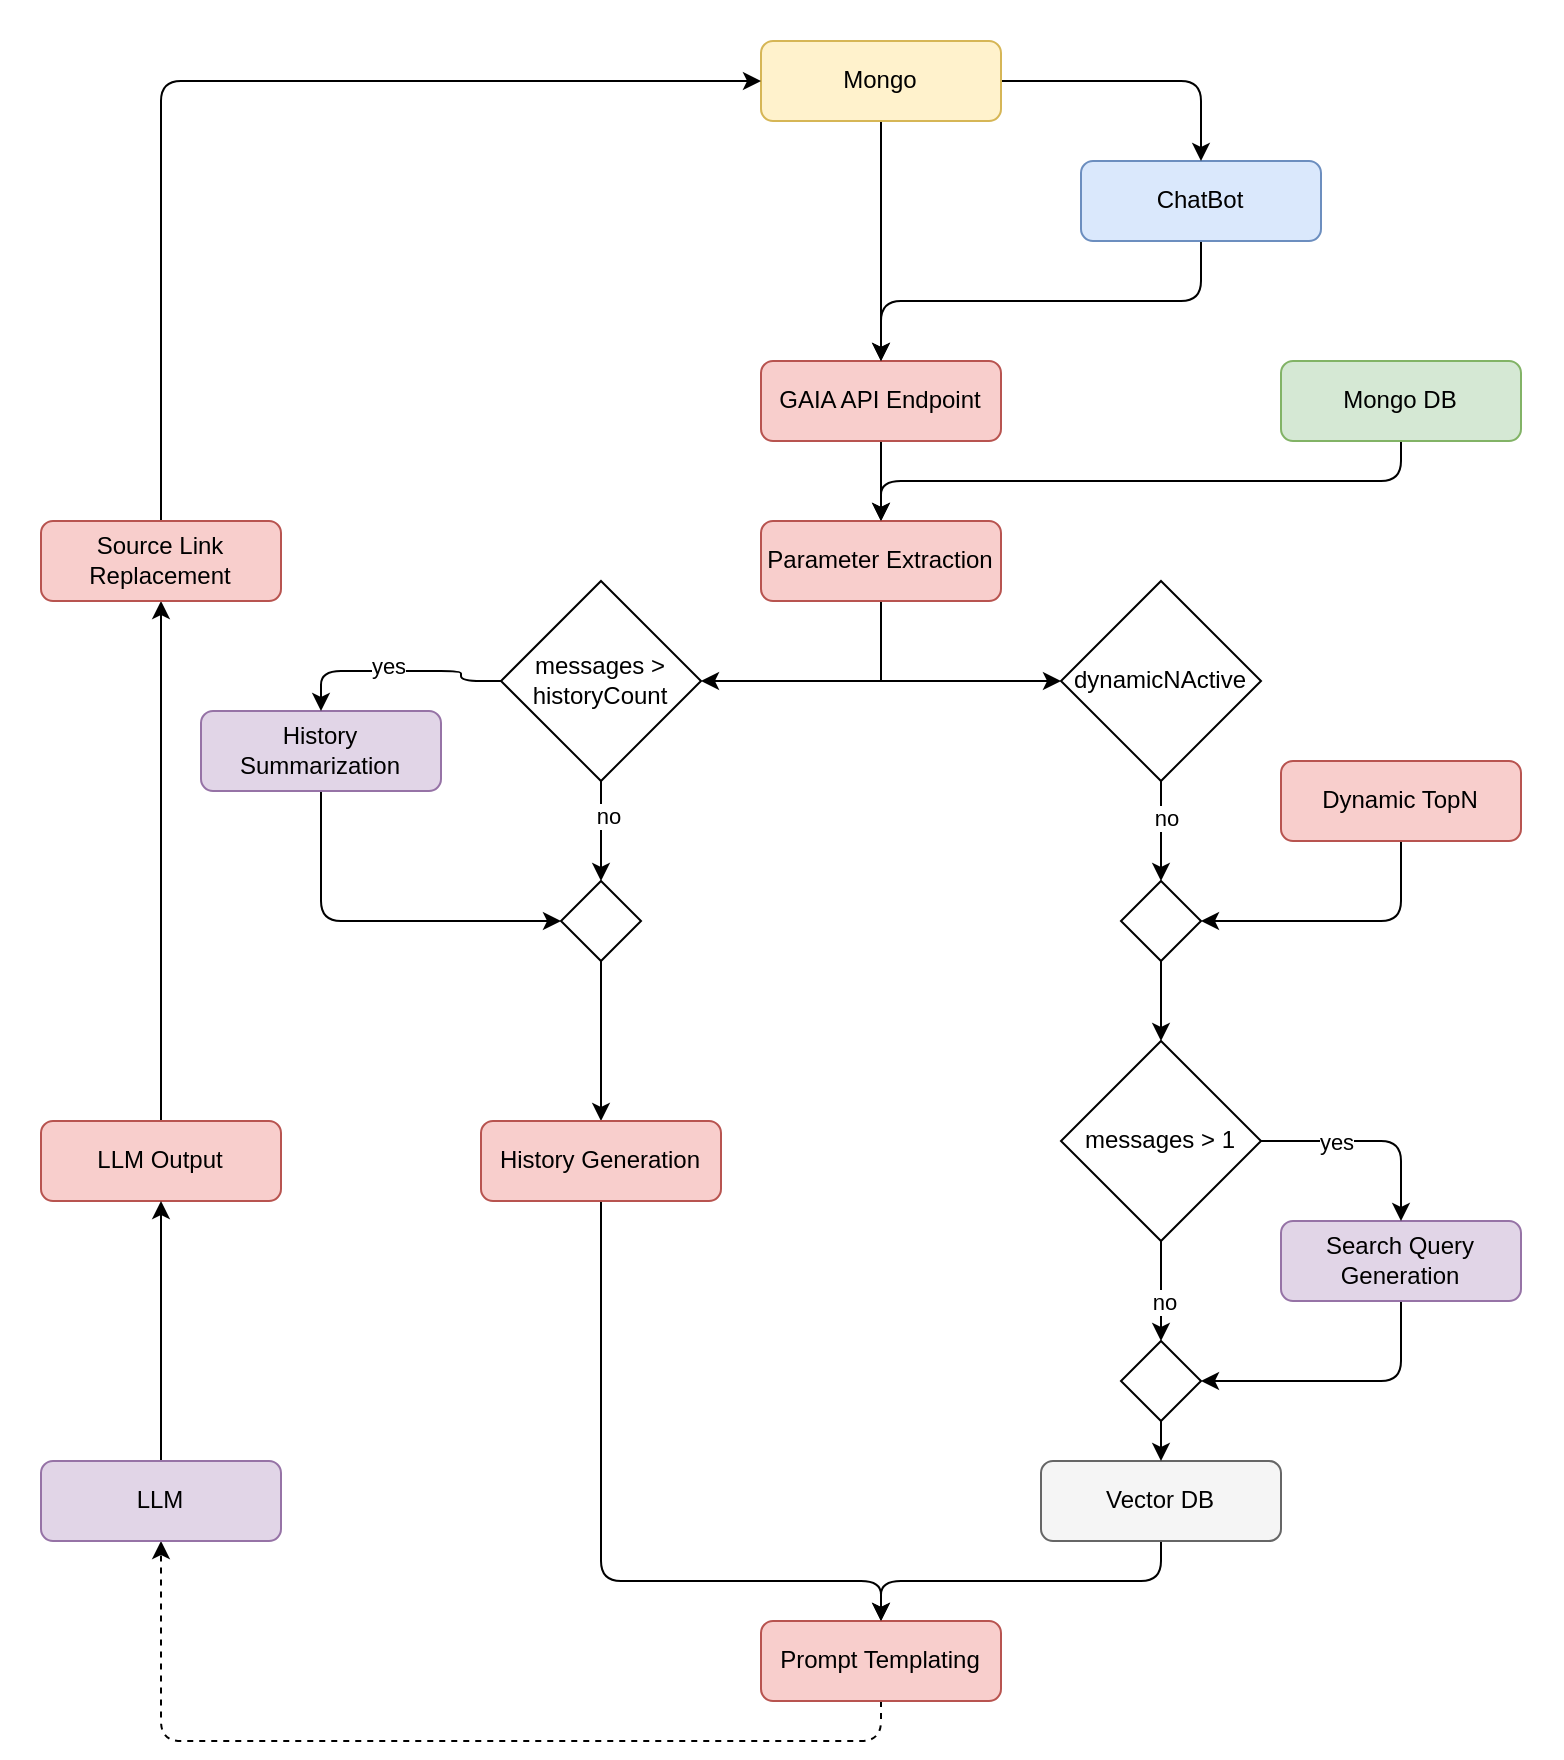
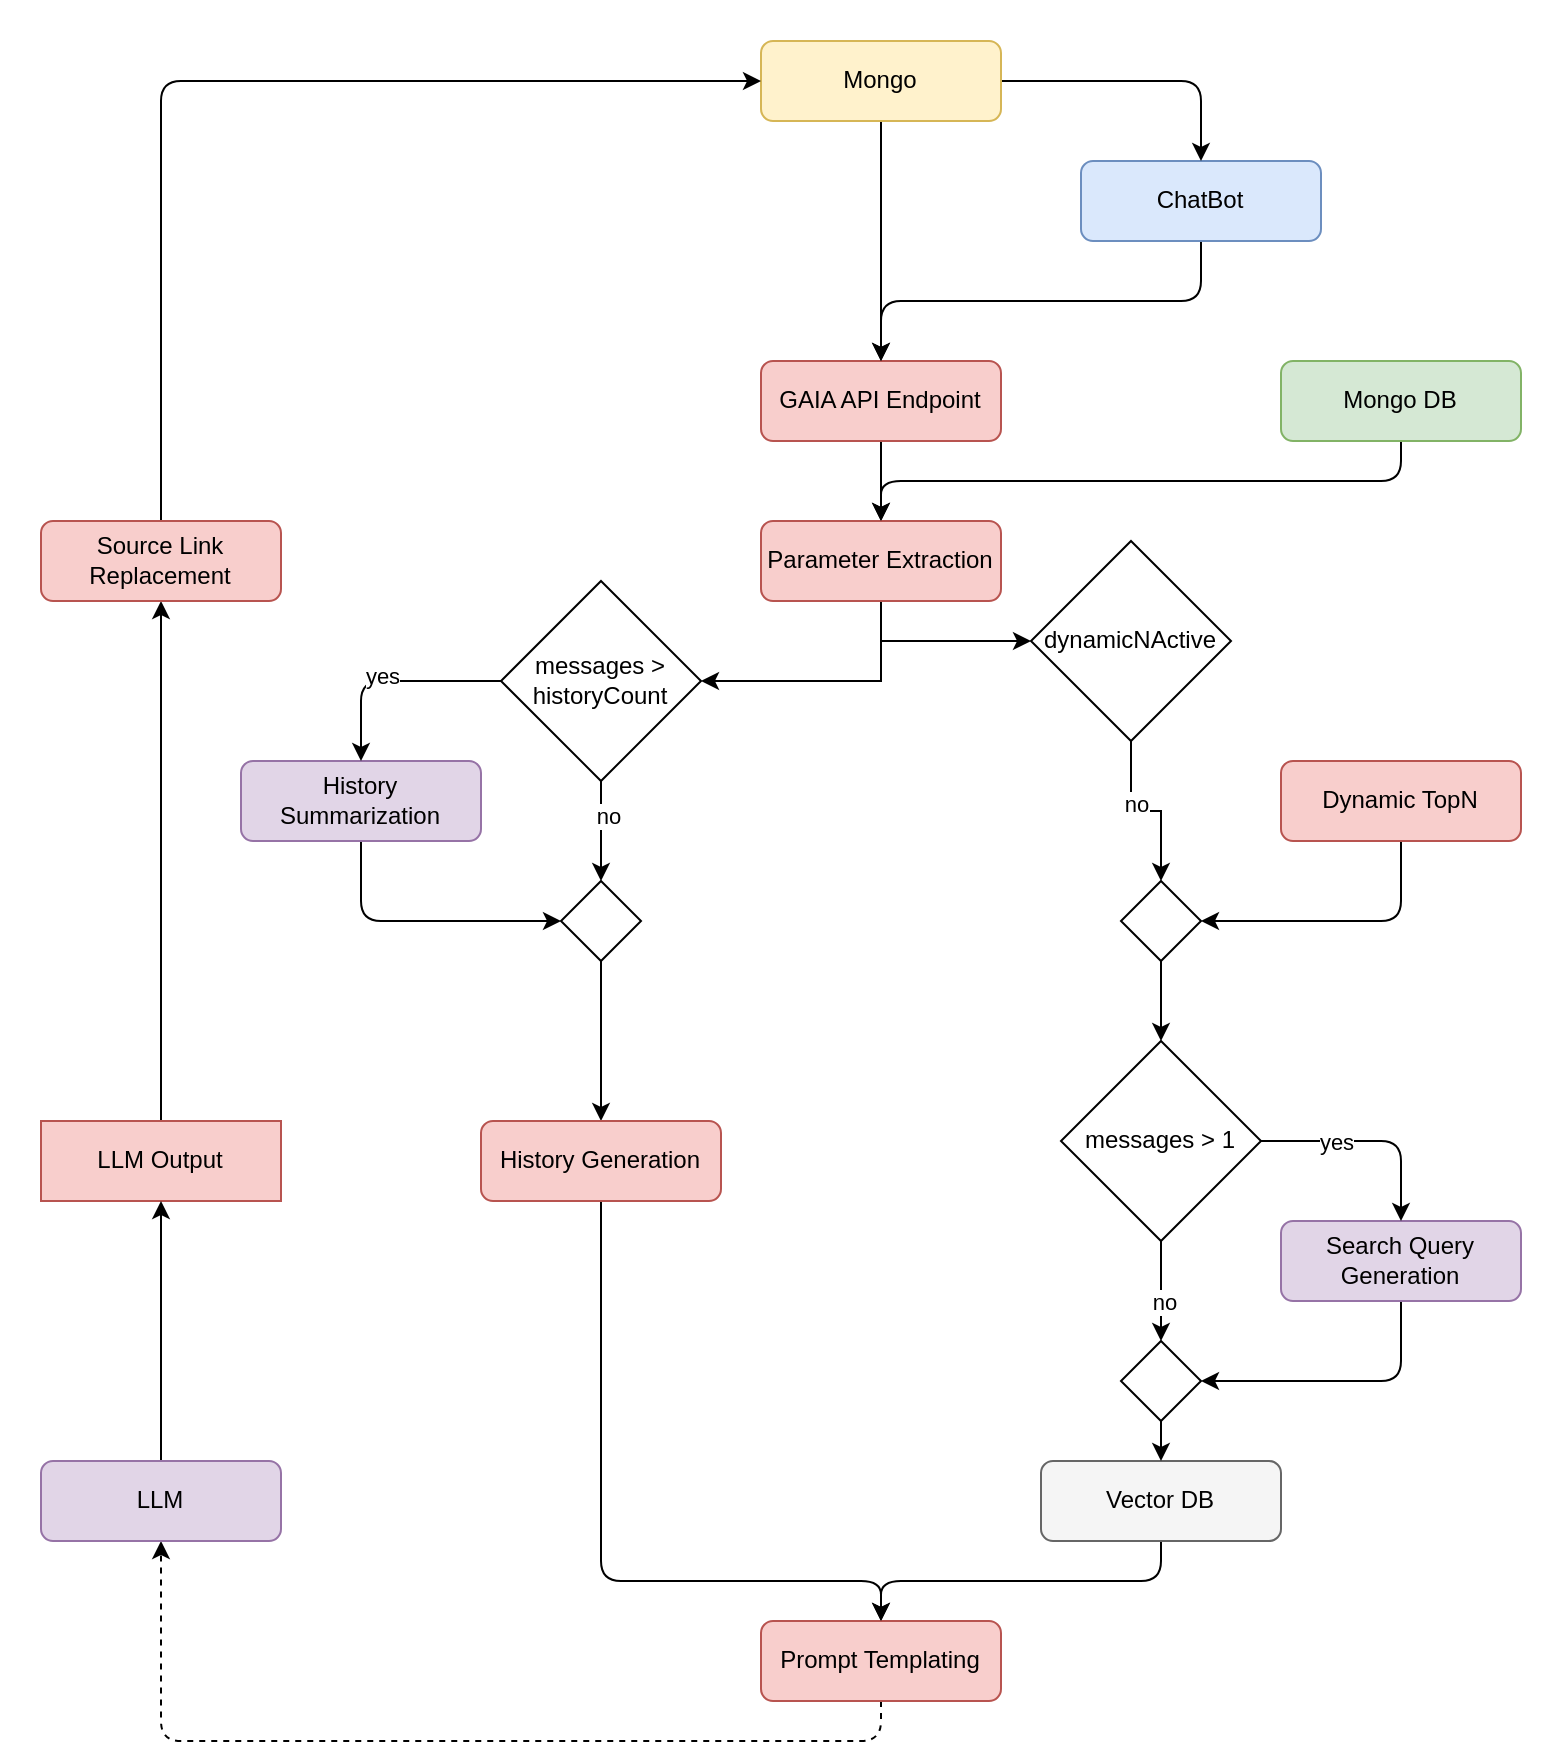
(1161, 681) -> (1131, 641)
(321, 751) -> (361, 801)
(161, 1161) -> (161, 1161)
